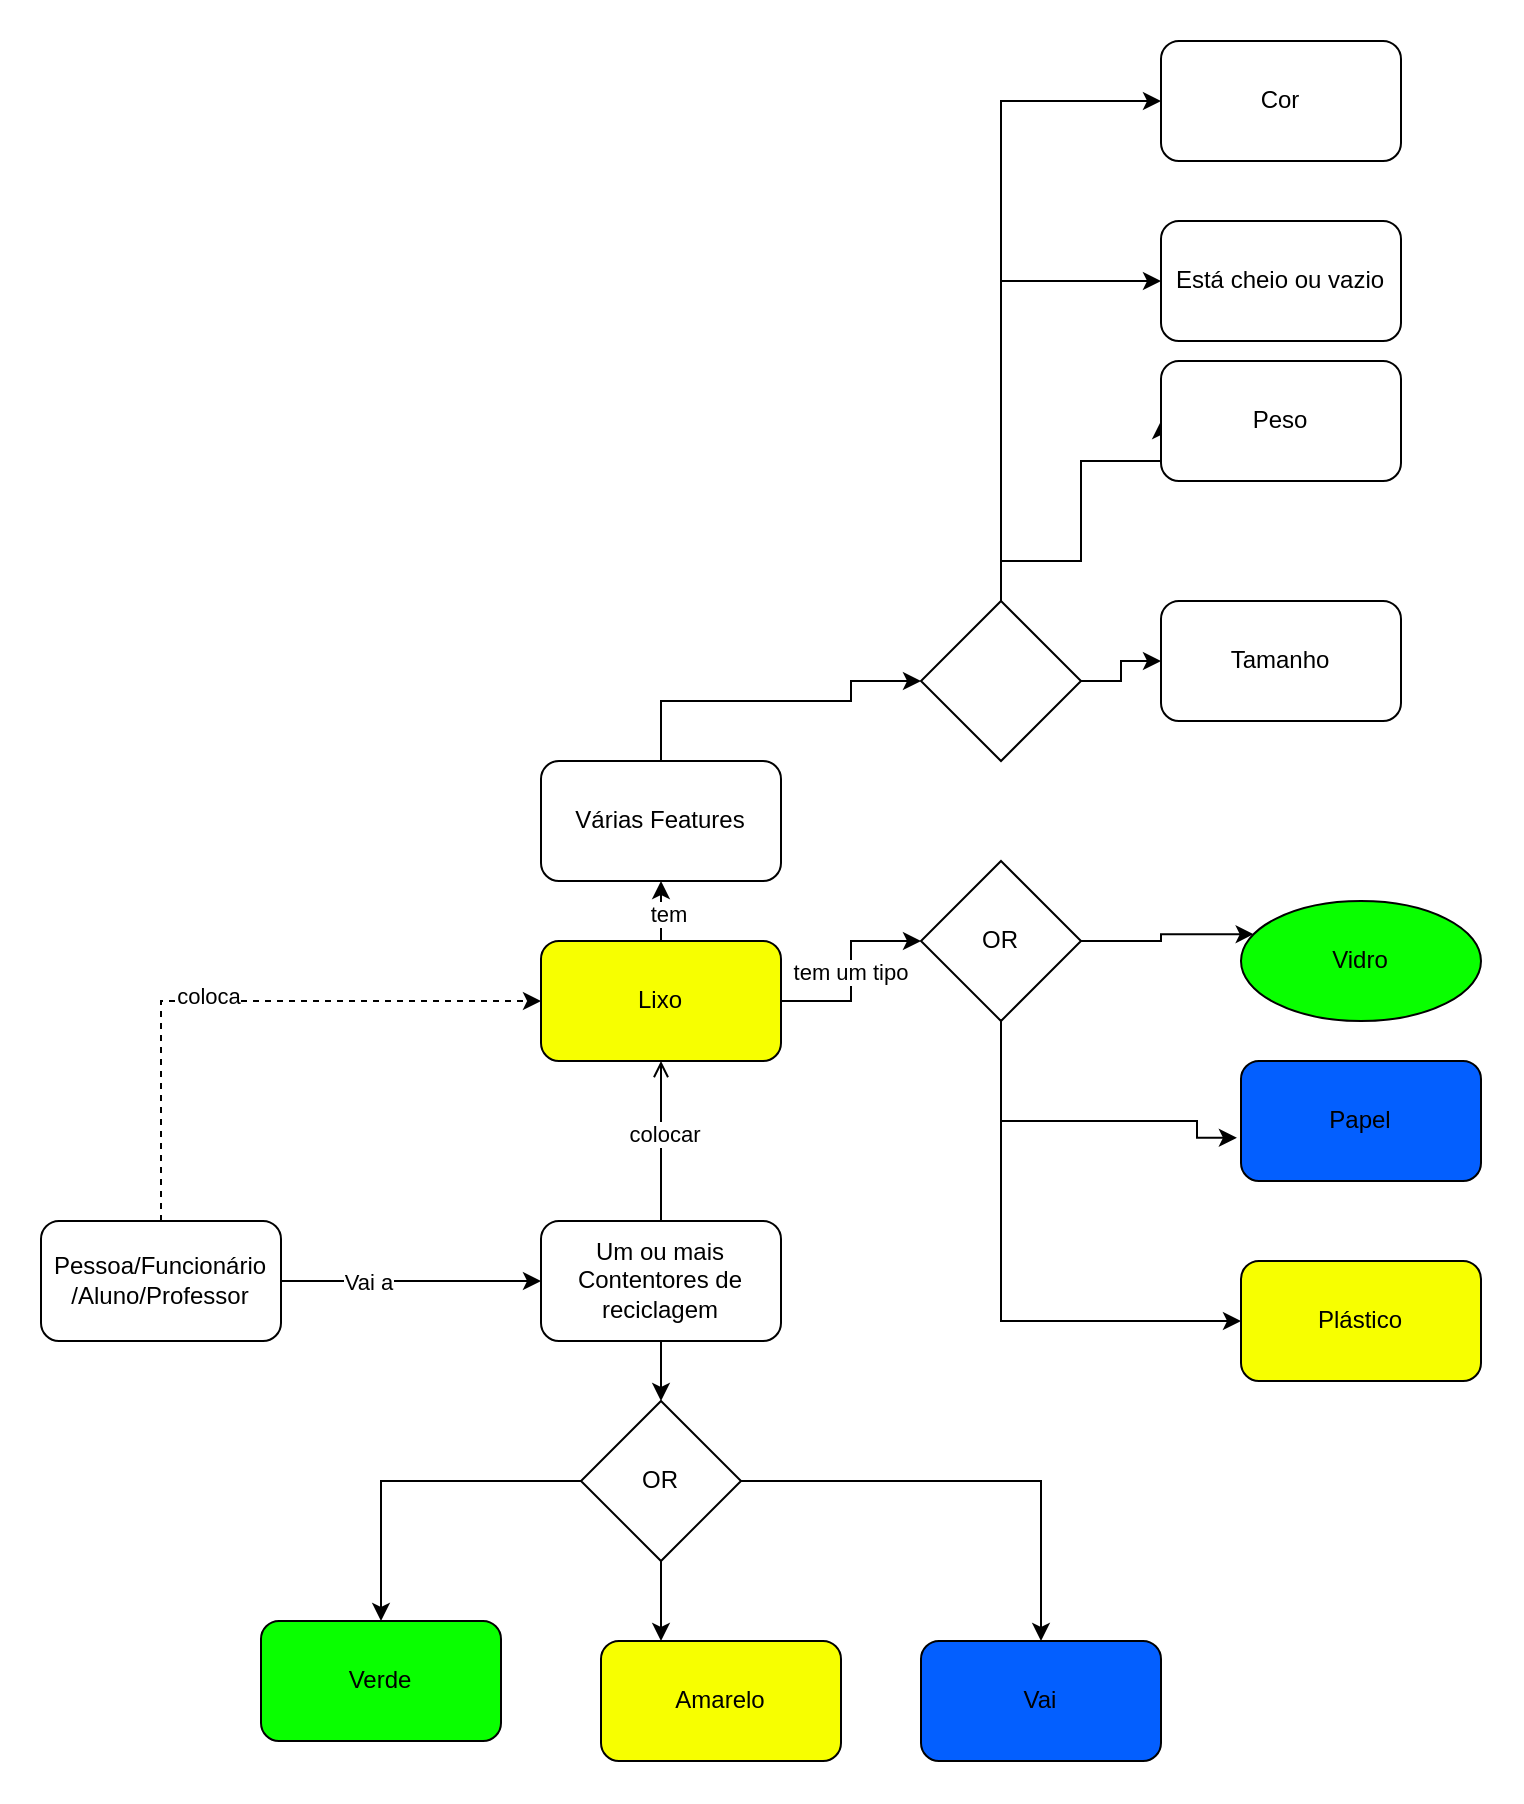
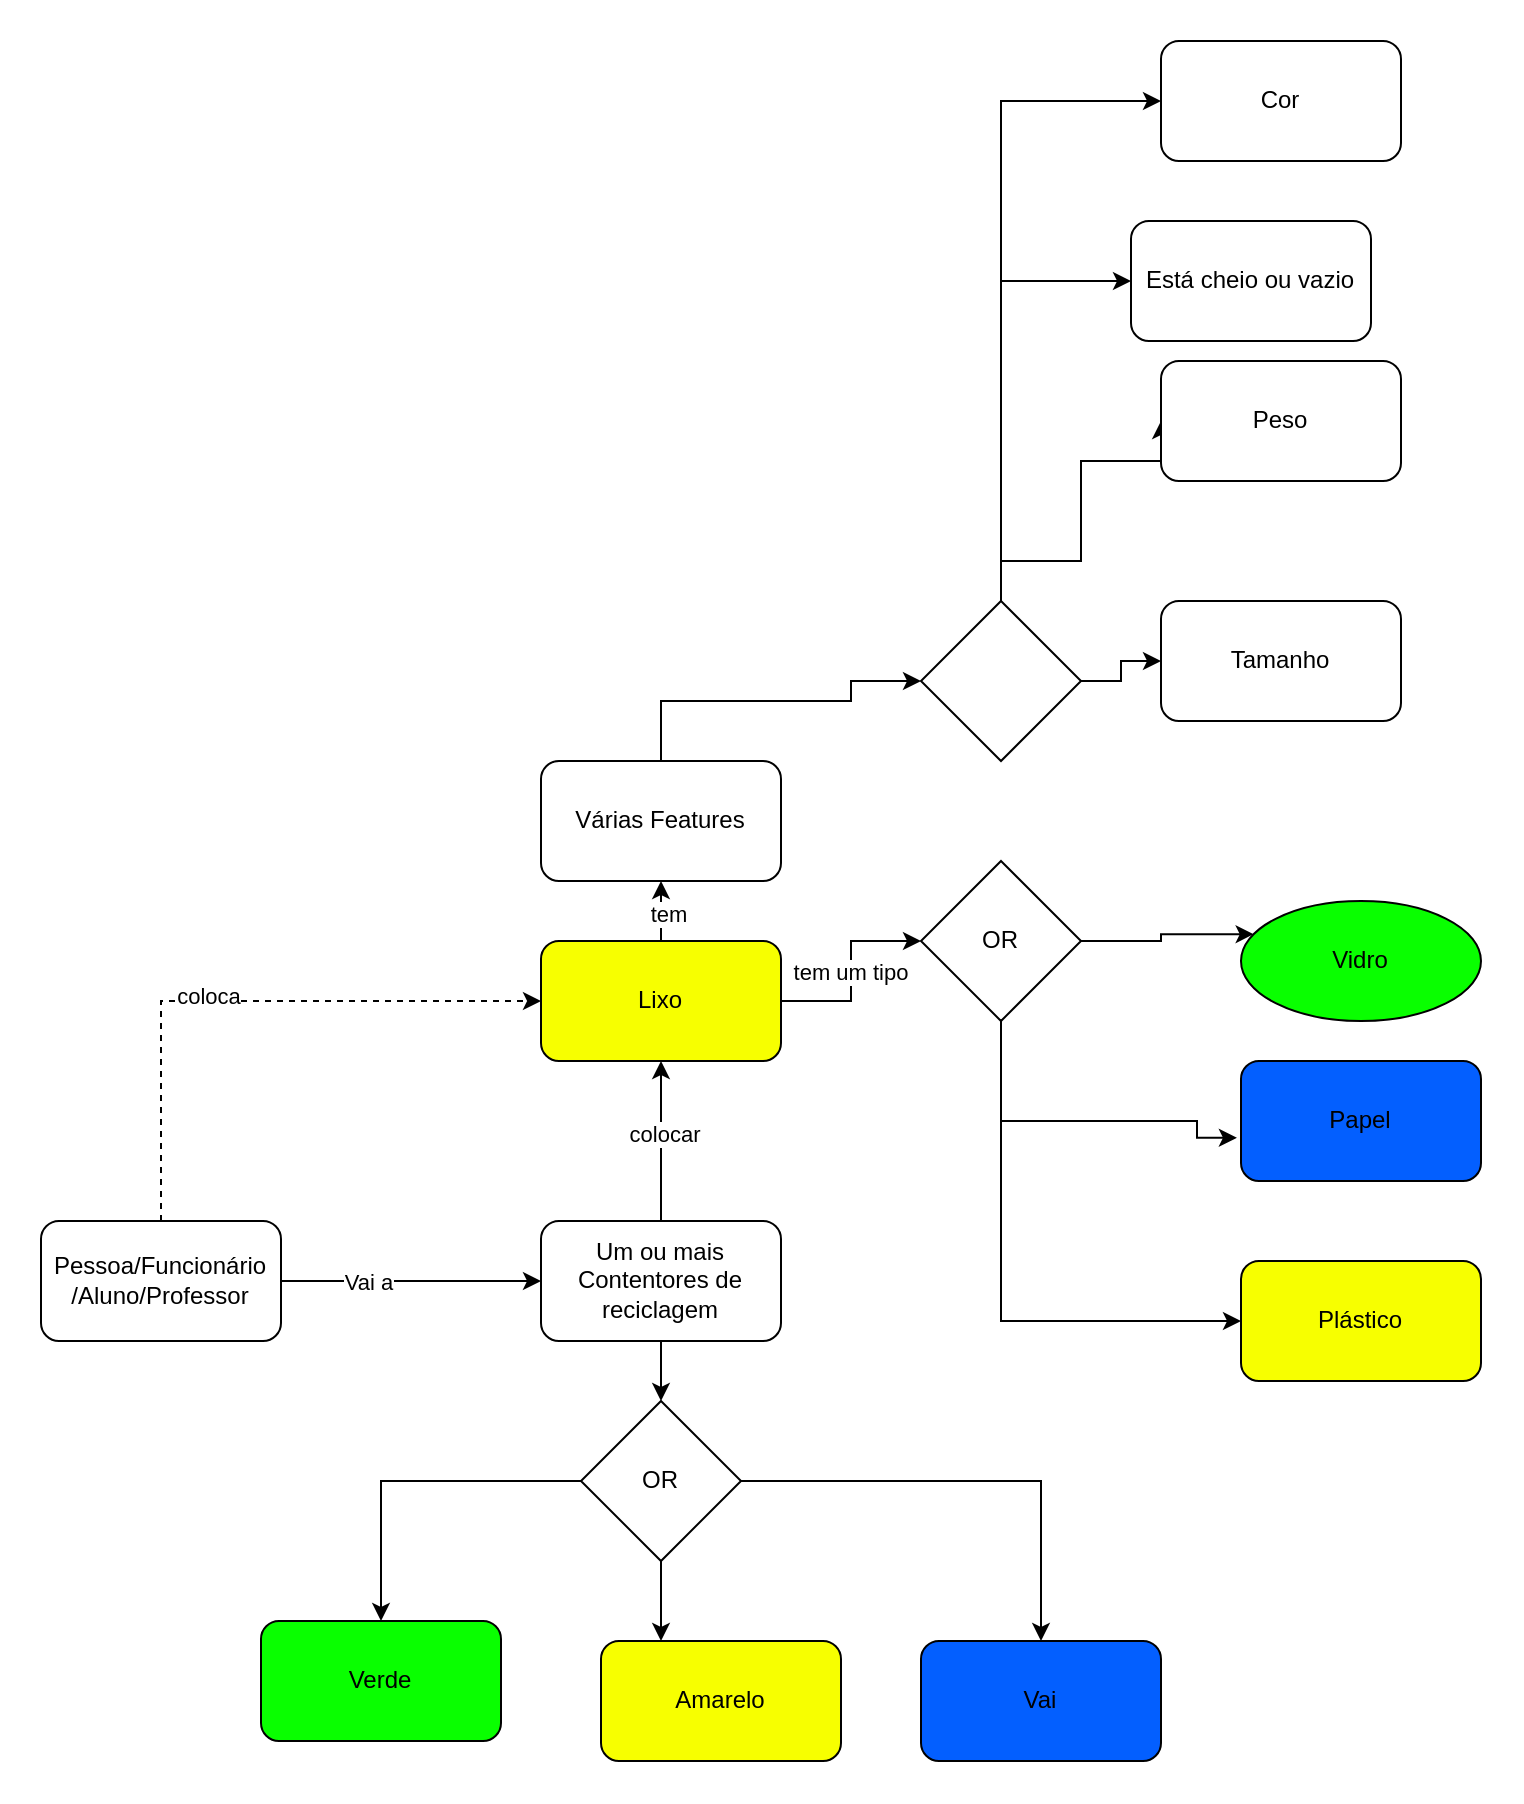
(1281, 281) -> (1251, 281)
(661, 1073) -> (661, 1076)
